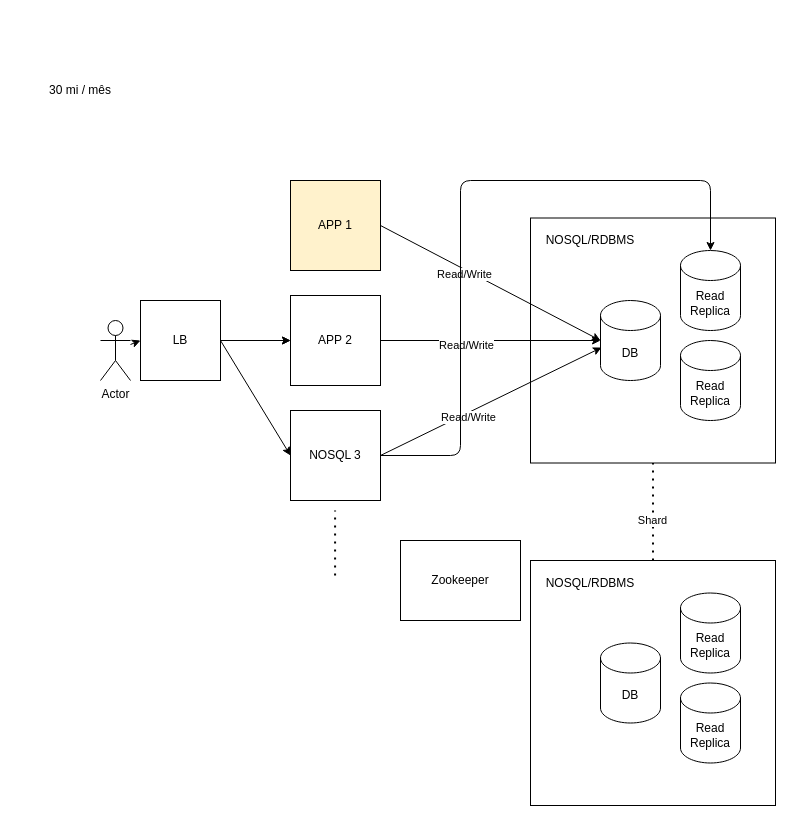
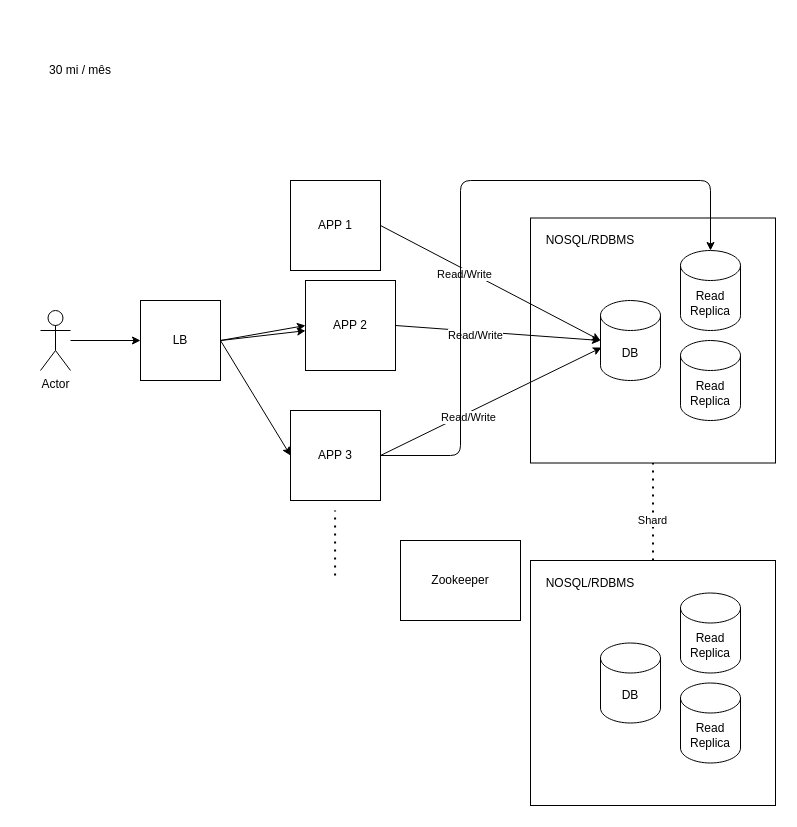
(81, 91) -> (81, 71)
(336, 226) -> (336, 226)
(336, 341) -> (351, 326)
(116, 351) -> (56, 341)
(336, 456) -> (336, 456)
